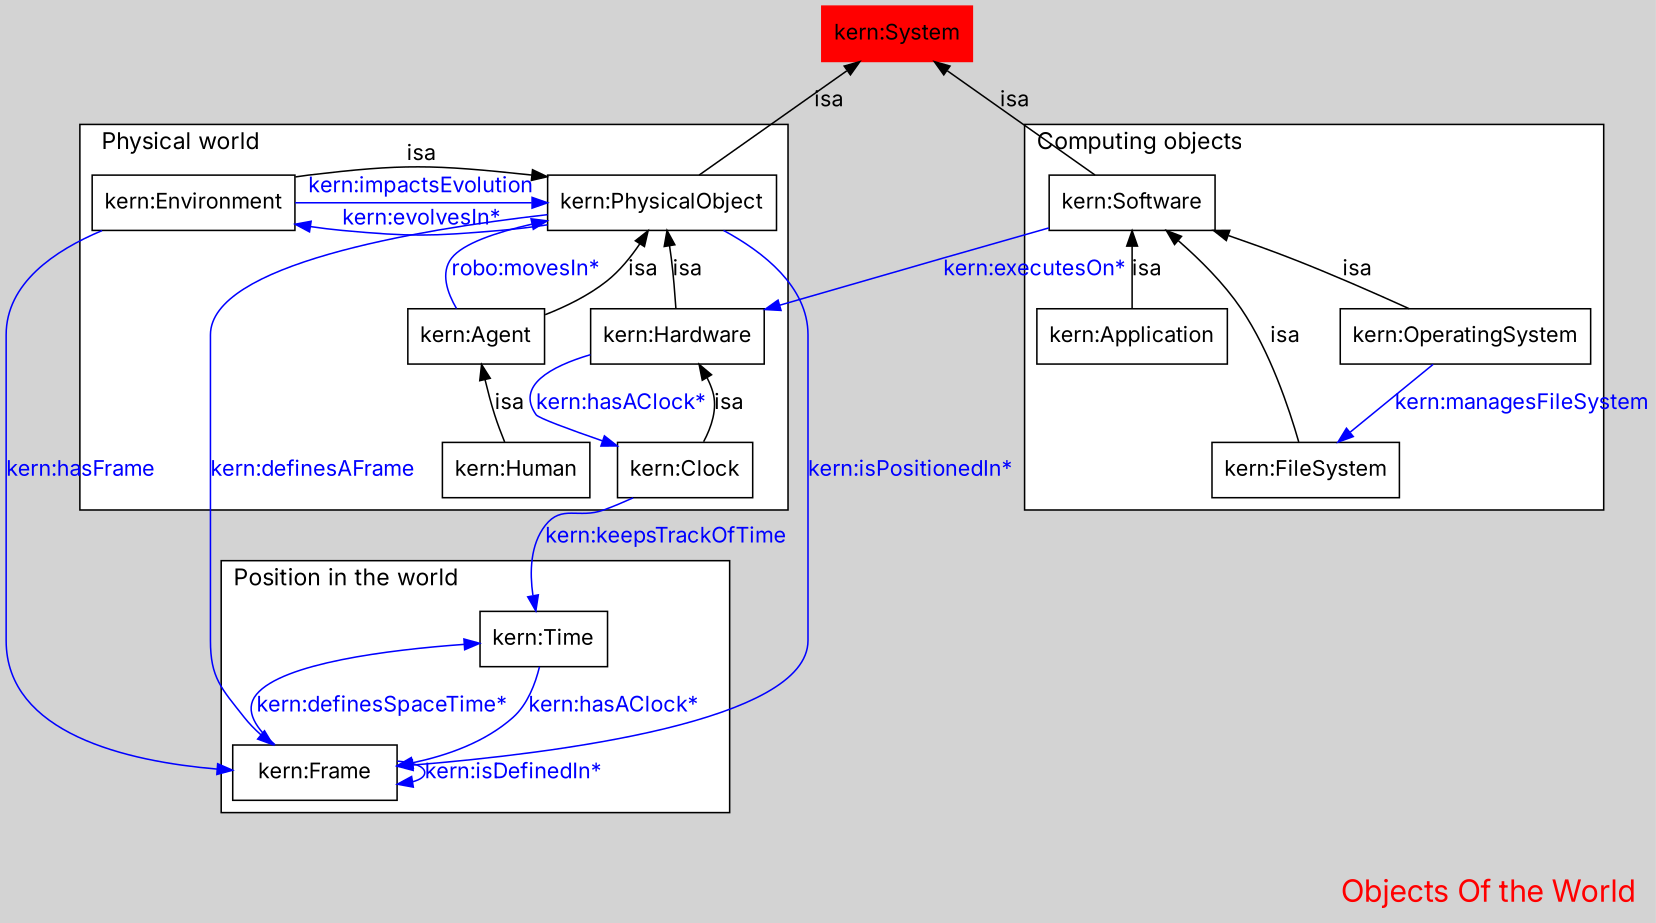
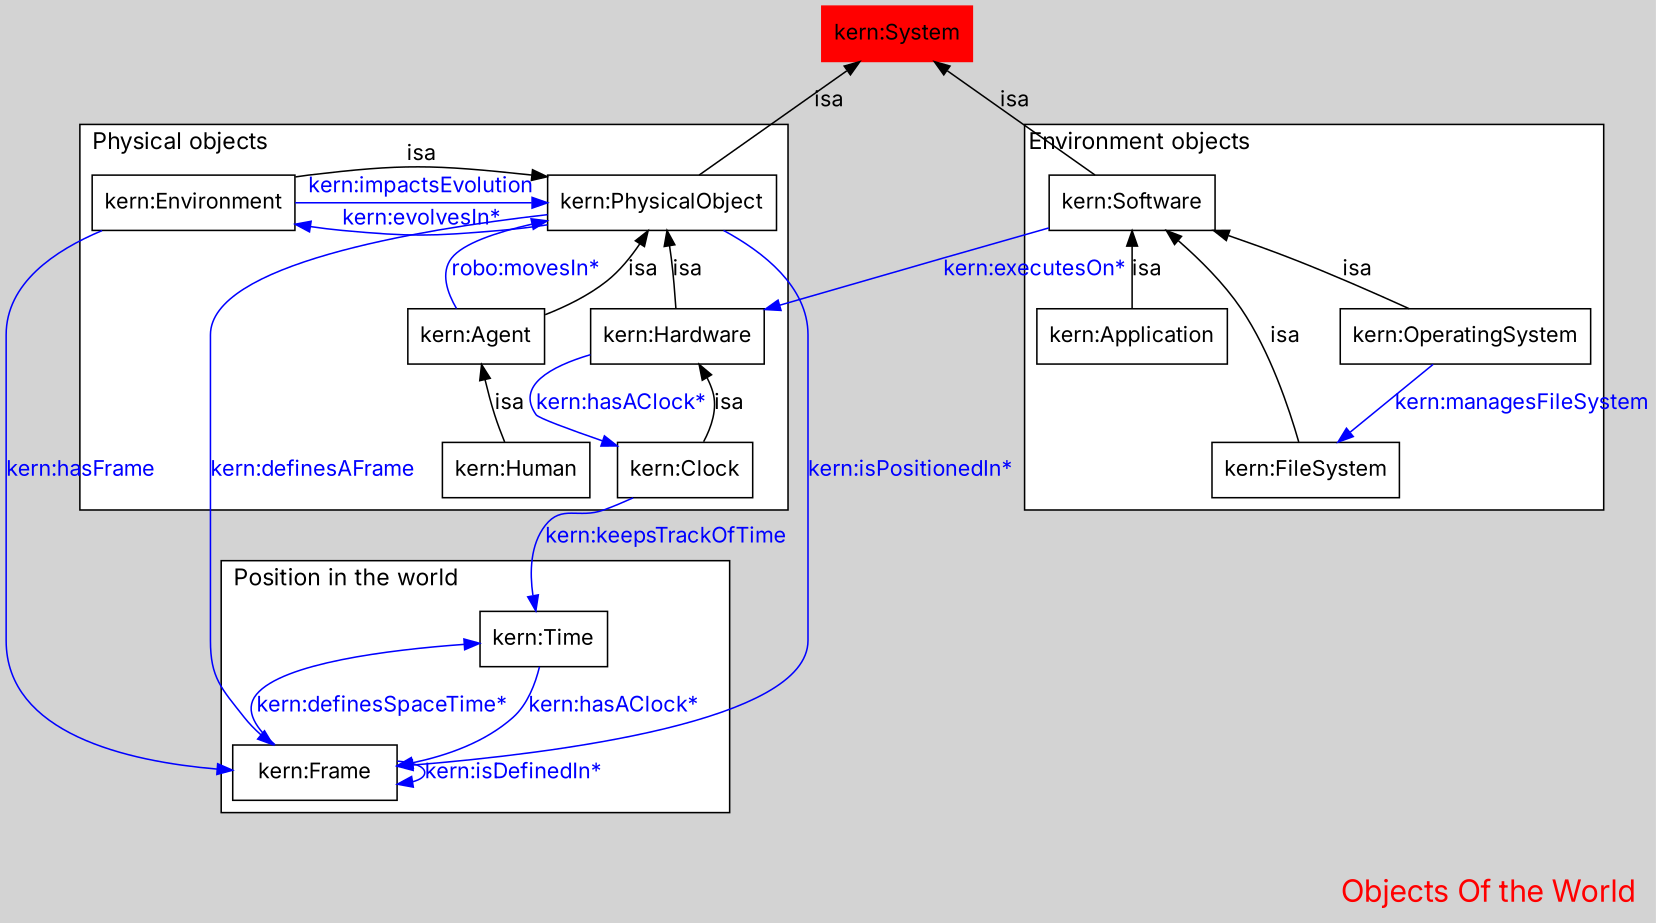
(180, 144) -> (180, 144)
(1140, 144) -> (1140, 144)
